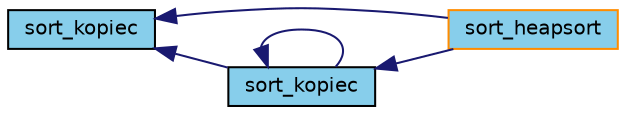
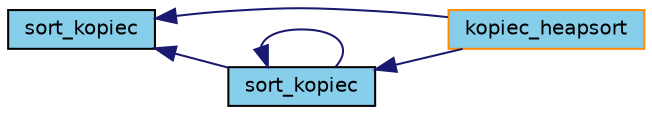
(533, 30) -> (546, 29)
